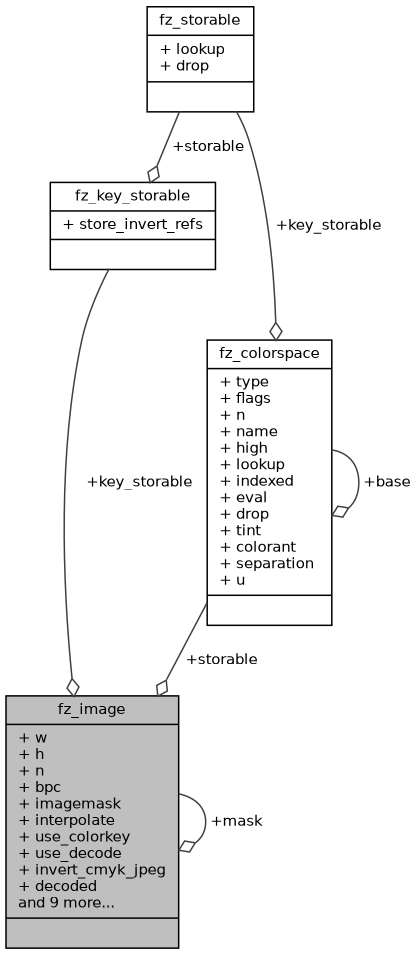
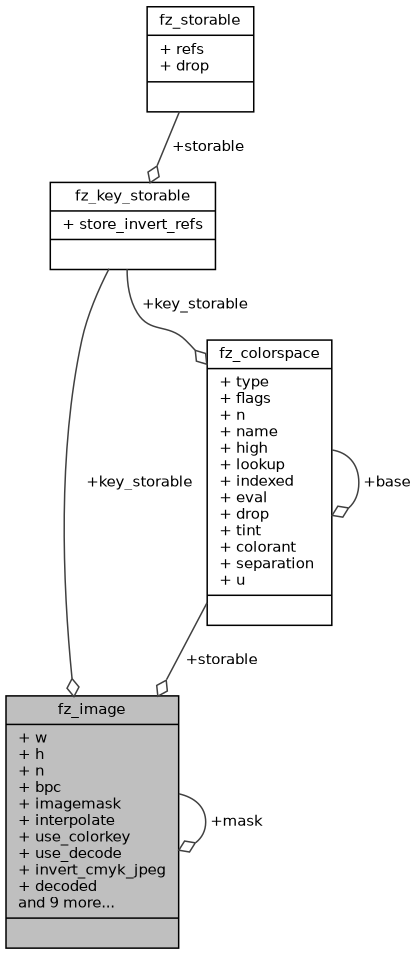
(192, 50) -> (182, 50)
(266, 215) -> (146, 322)
